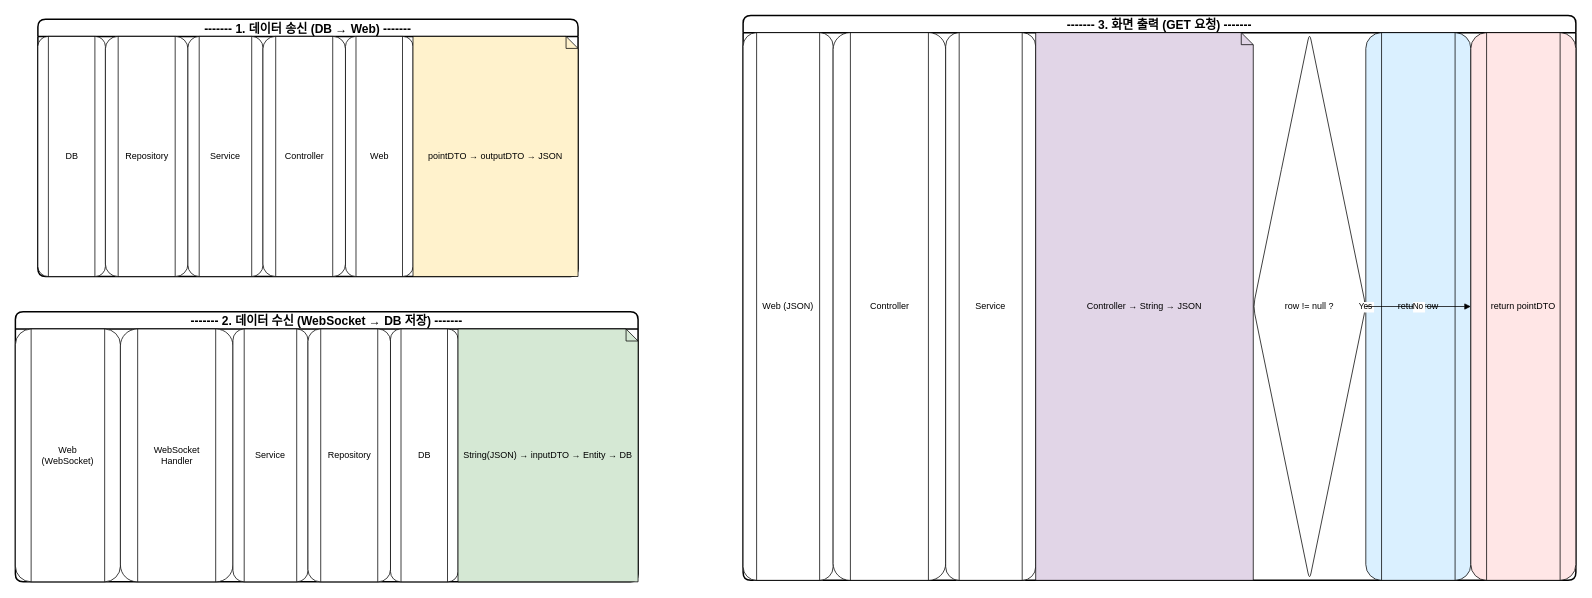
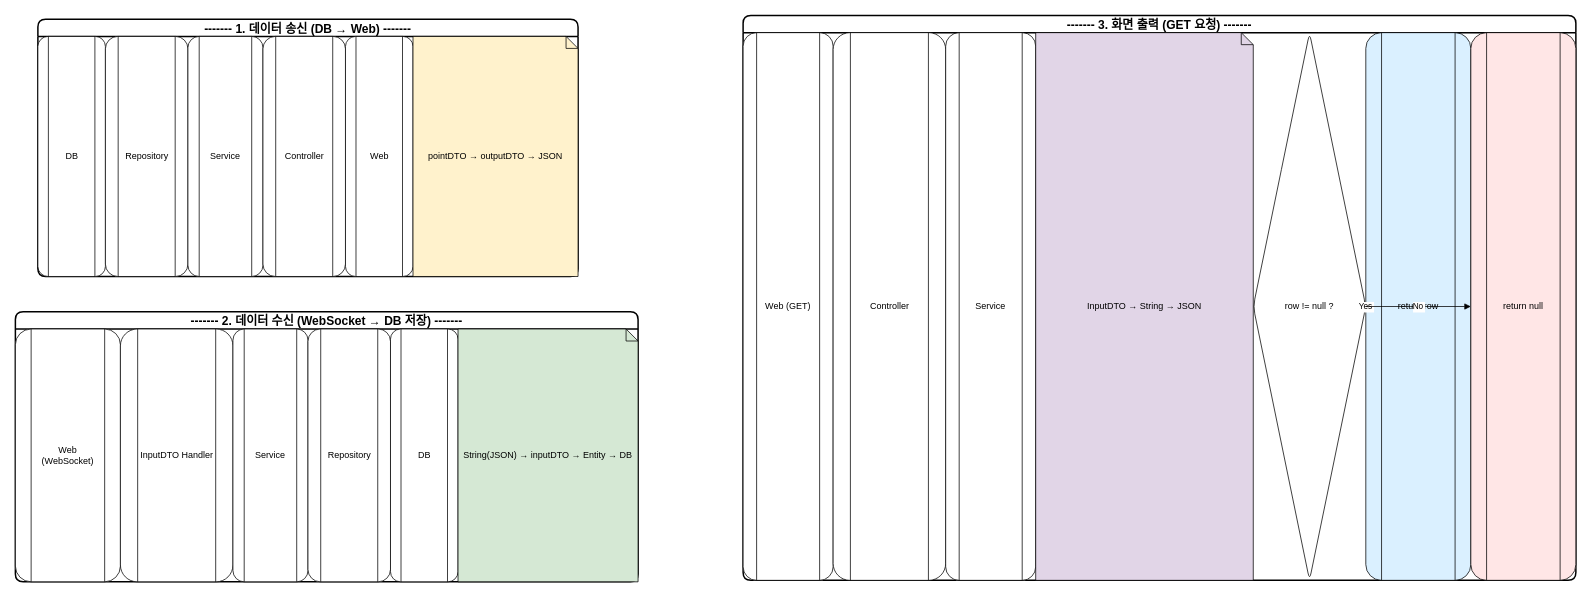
(788, 306) -> (788, 306)
(1144, 306) -> (1144, 306)
(1523, 306) -> (1523, 306)
(177, 456) -> (177, 456)
